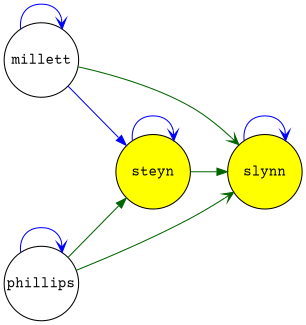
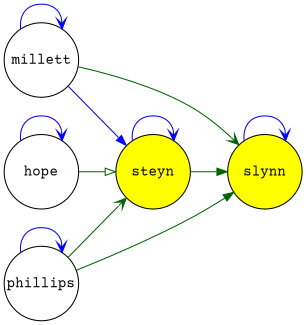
none -> (41, 172)
(93, 232) -> (93, 232)
(152, 237) -> (152, 237)
